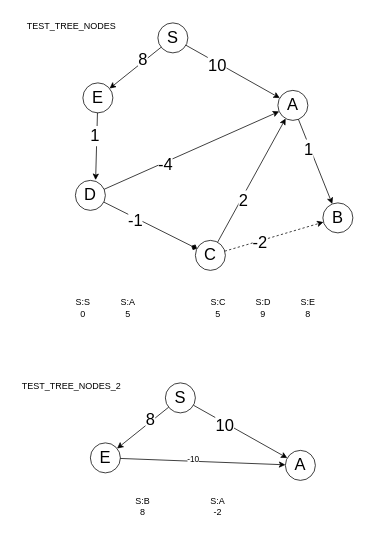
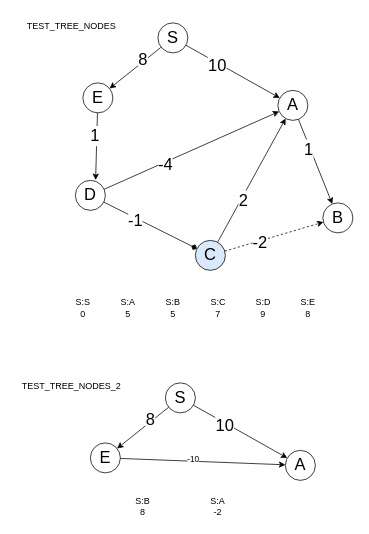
(210, 255) -> (210, 255)
none -> (173, 308)
(218, 308) -> (218, 308)
